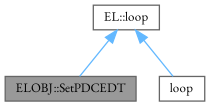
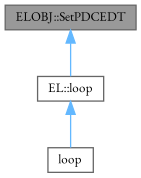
(94, 58) -> (71, 60)
